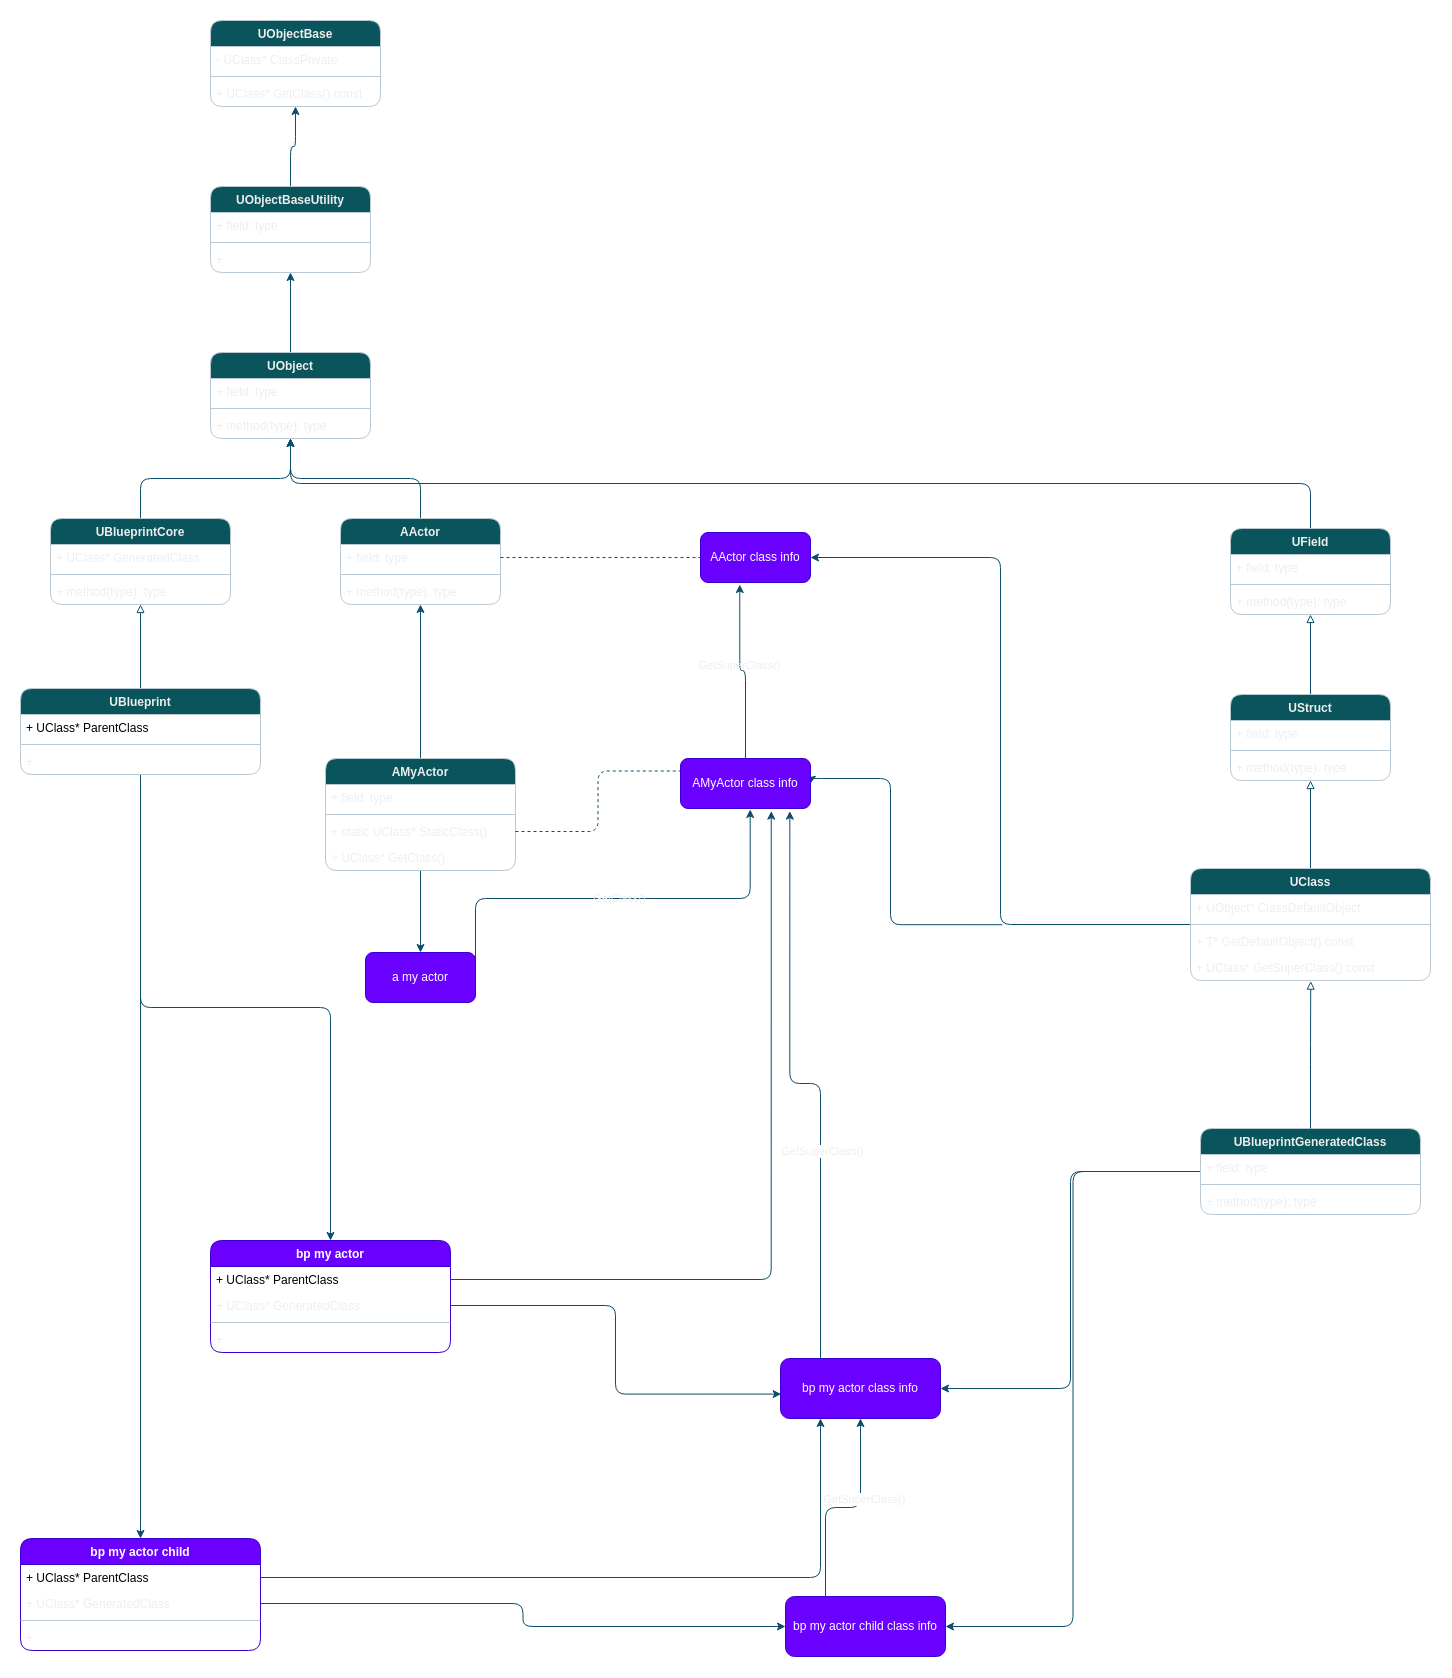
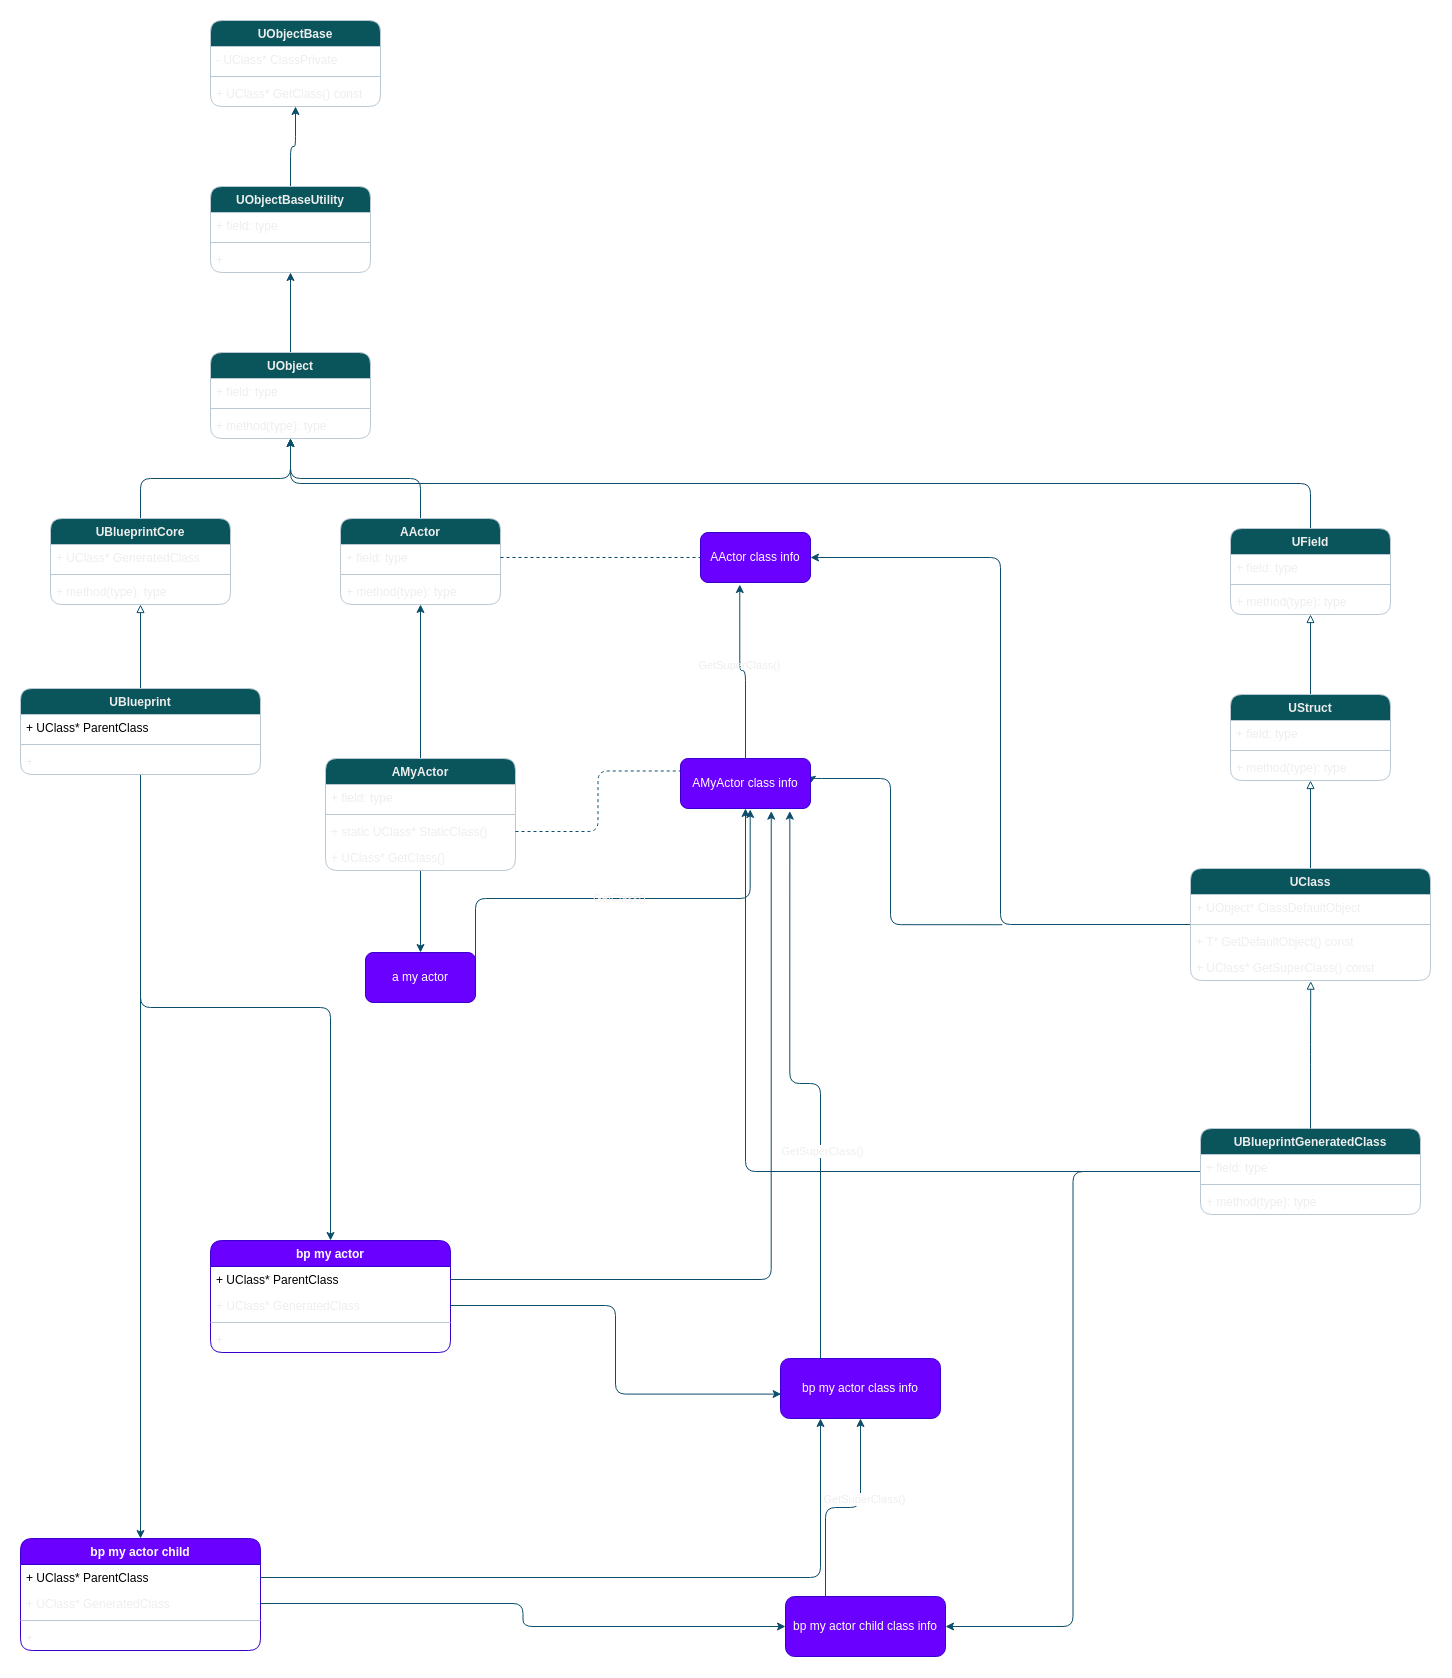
(1071, 1340) -> (746, 1153)
